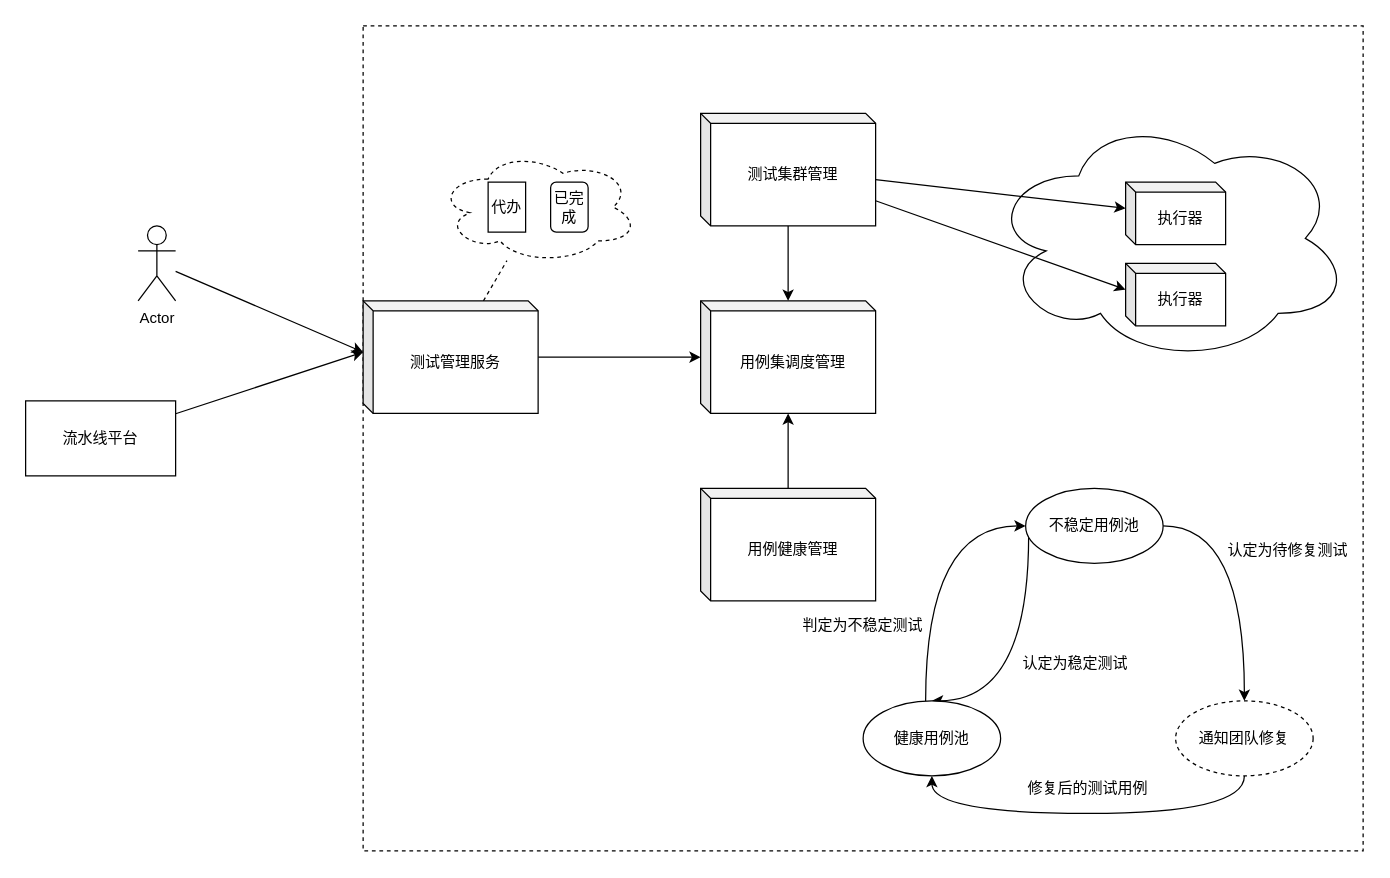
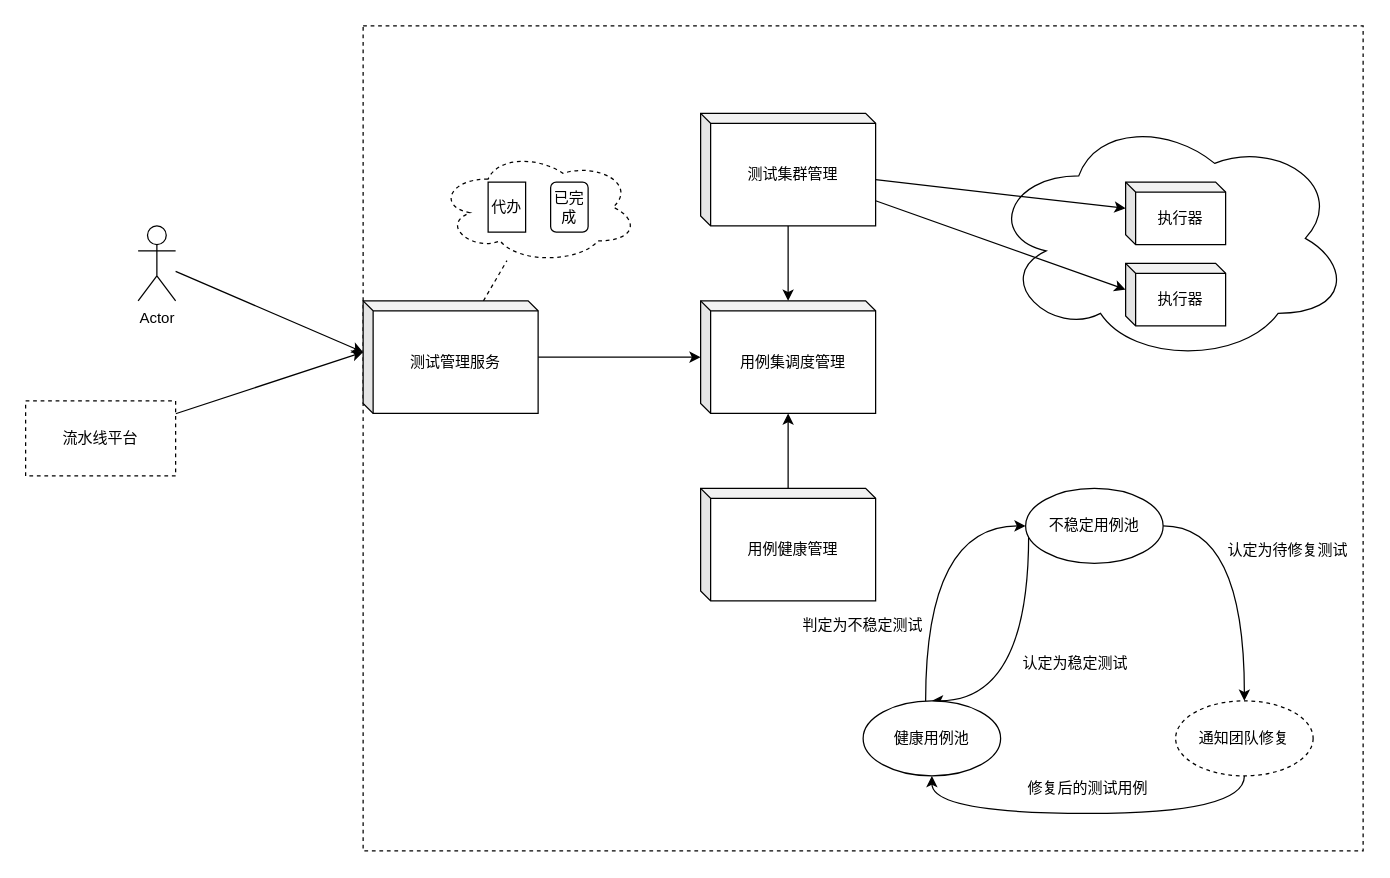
(101, 438) -> (101, 438)
